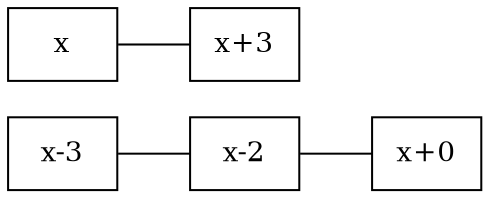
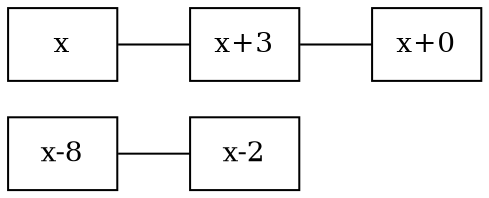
(63, 154) -> (63, 154)
(336, 154) -> (336, 44)
